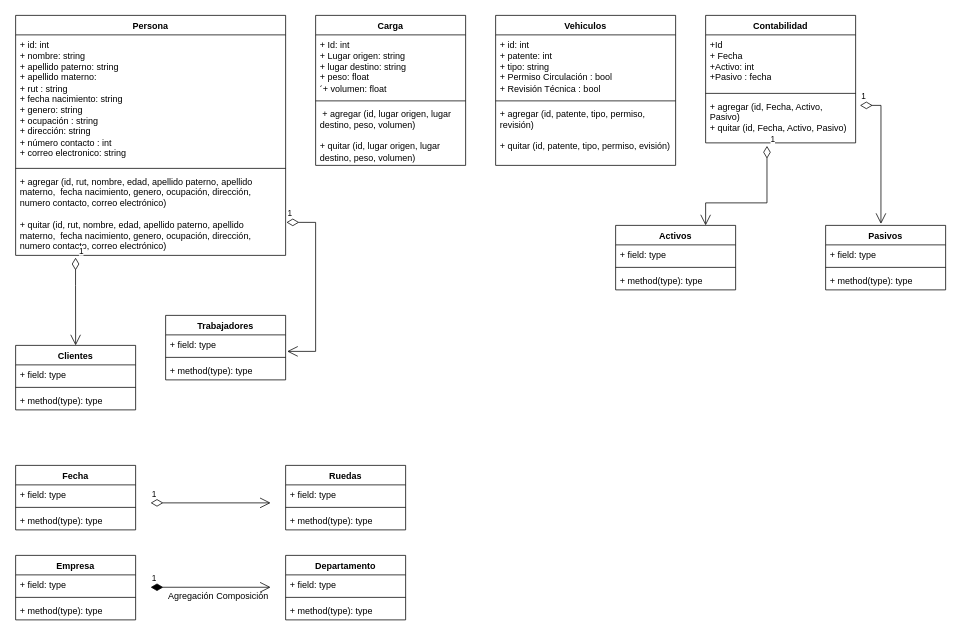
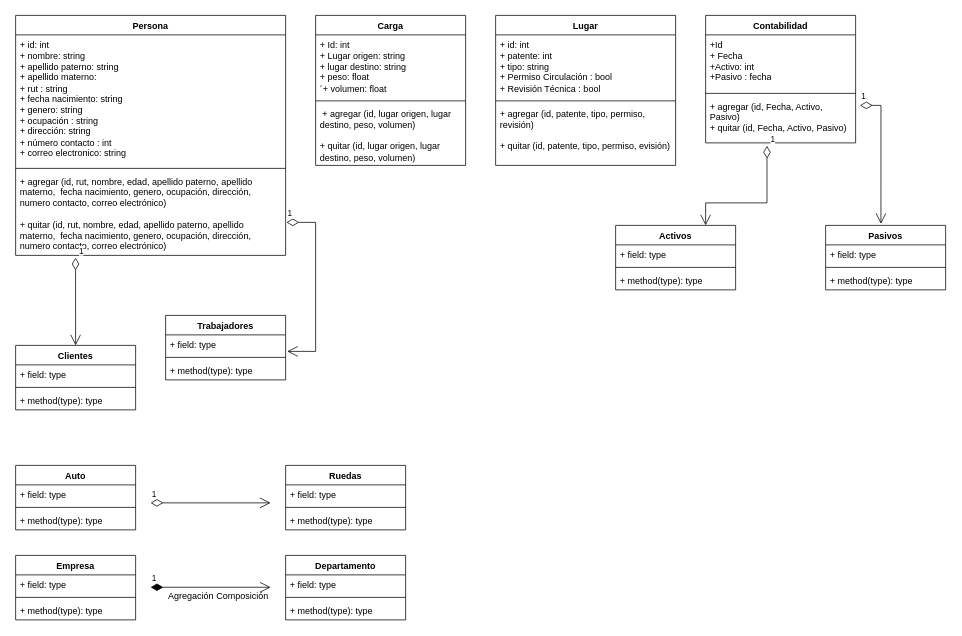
(585, 26) -> (585, 26)
(75, 476) -> (75, 476)
